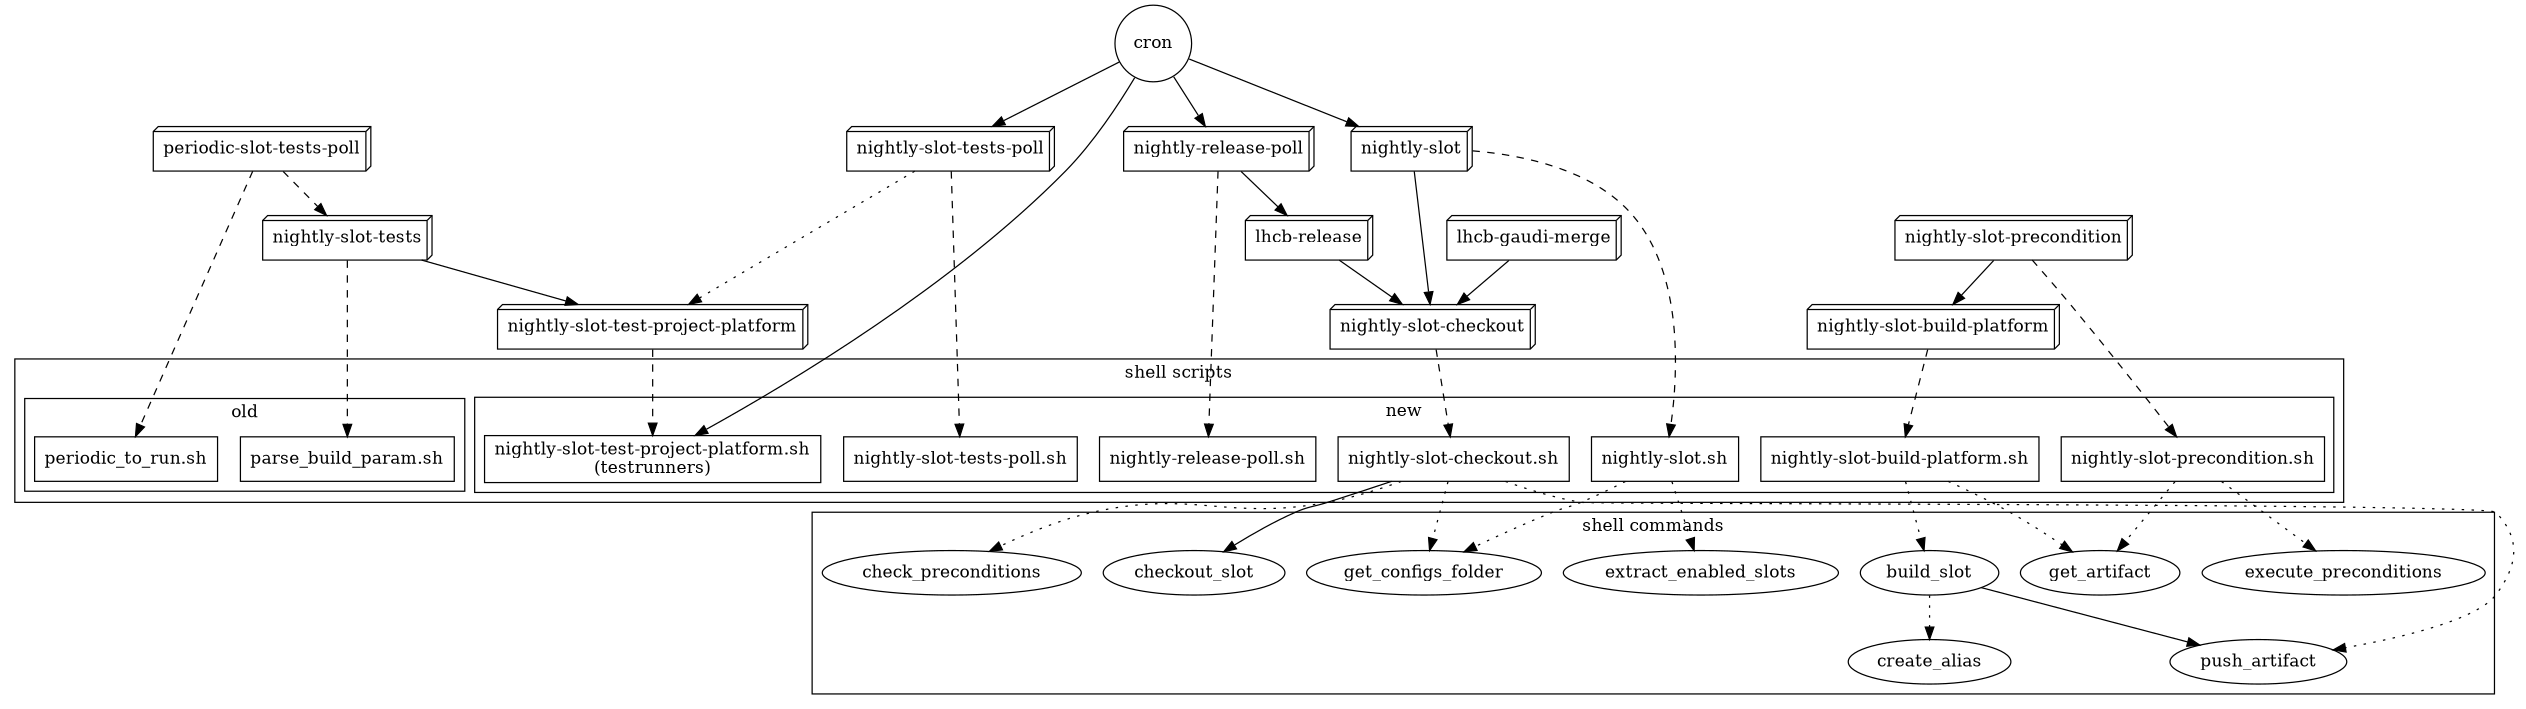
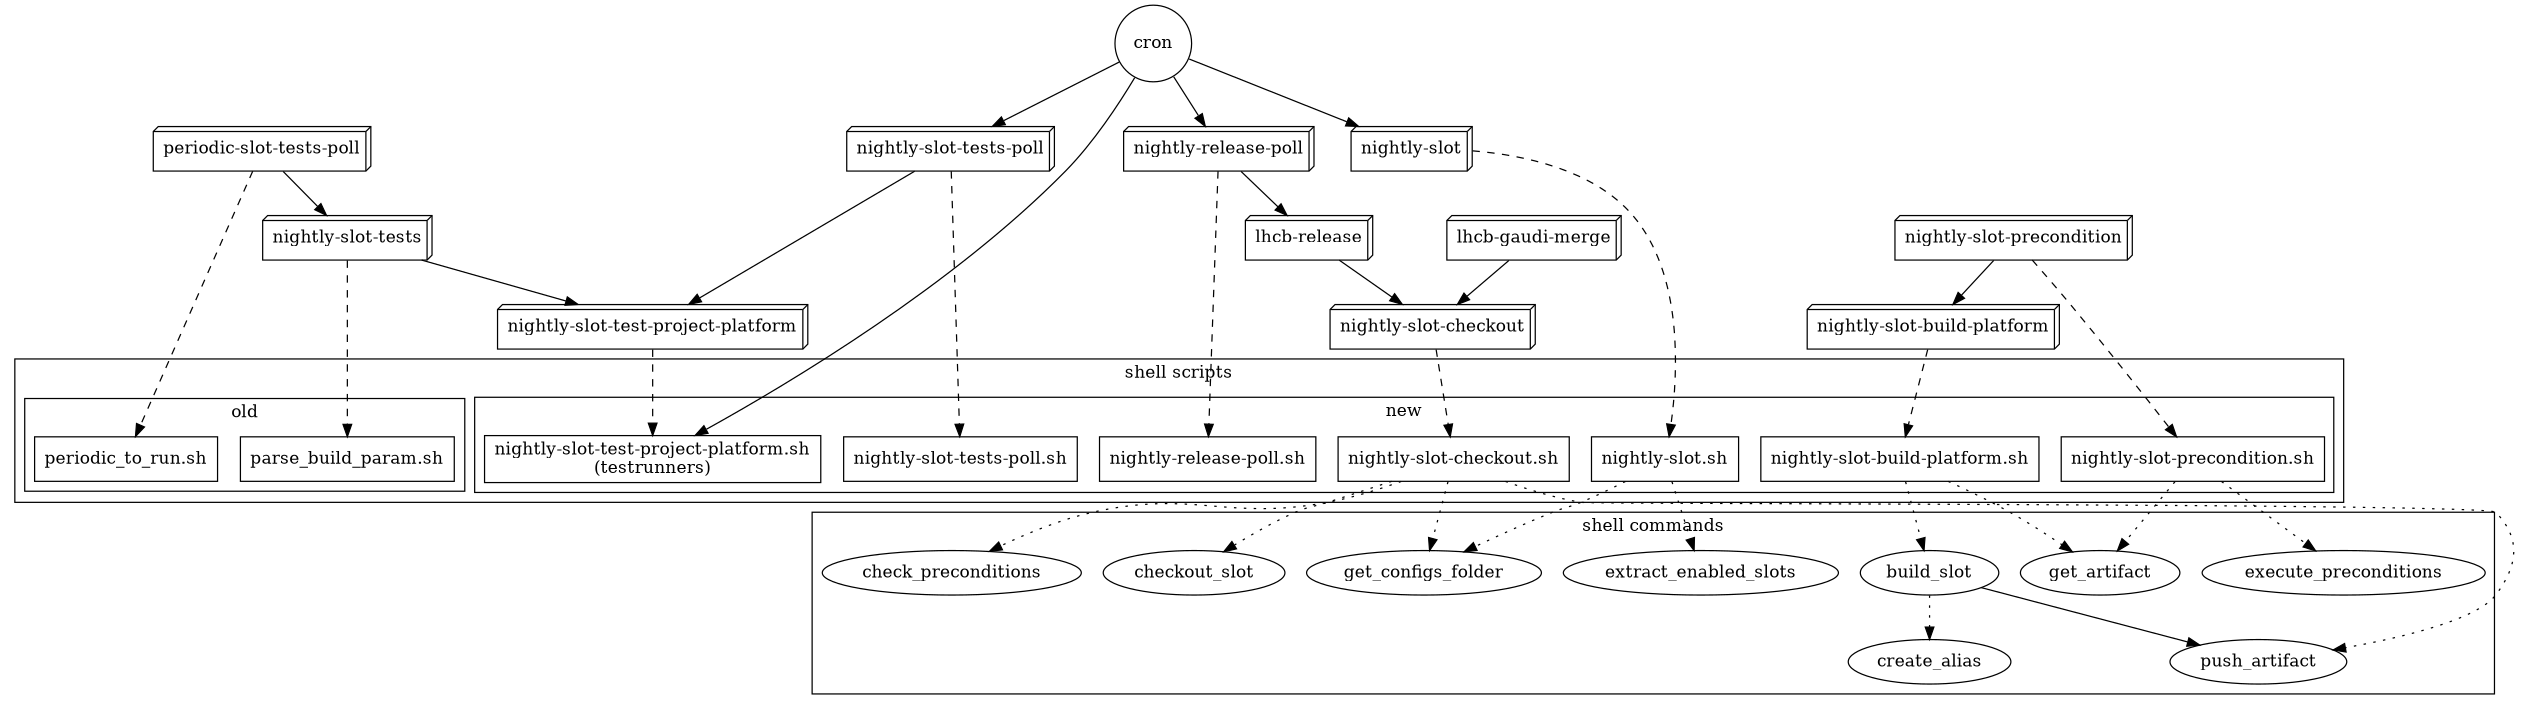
(300, 189) -> (300, 189)
(1421, 231) -> none
(807, 235) -> (807, 235)
(1279, 520) -> (1279, 520)
